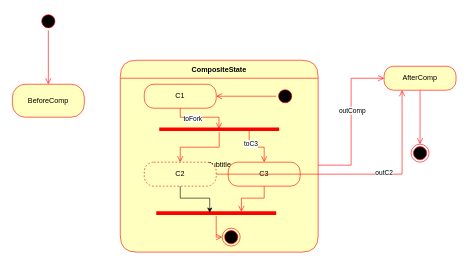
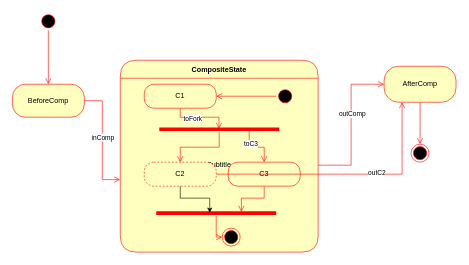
(420, 78) -> (420, 84)
none -> (102, 139)
